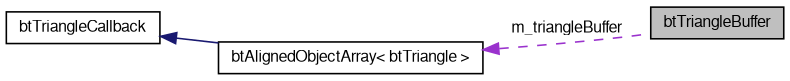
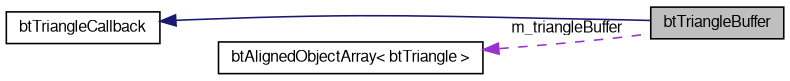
(198, 41) -> (413, 16)
